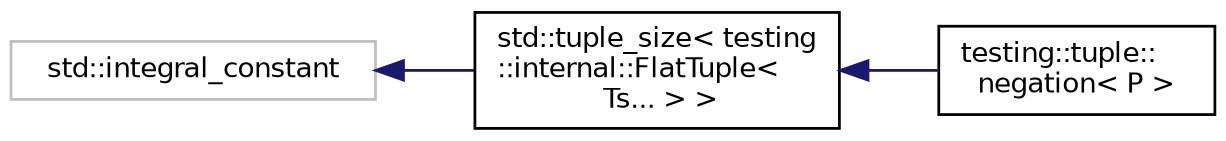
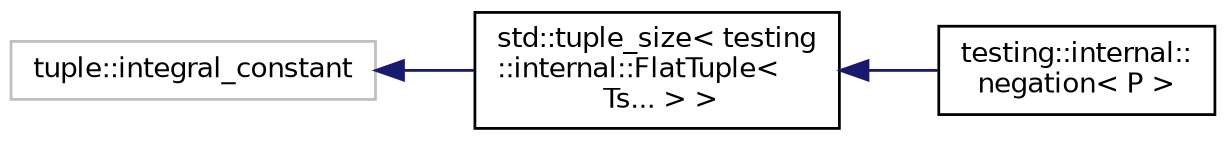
(193, 70) -> (193, 70)
(1077, 70) -> (1077, 70)
